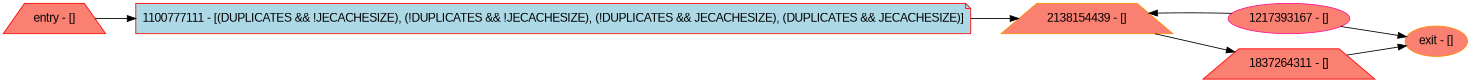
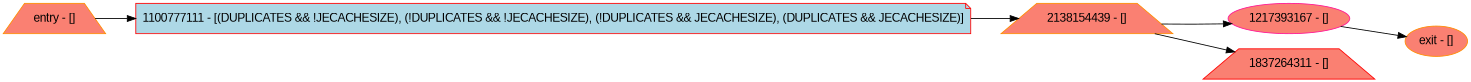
(1195, 13) -> (1192, 24)
(54, 19) -> (54, 19)
(1373, 51) -> none
